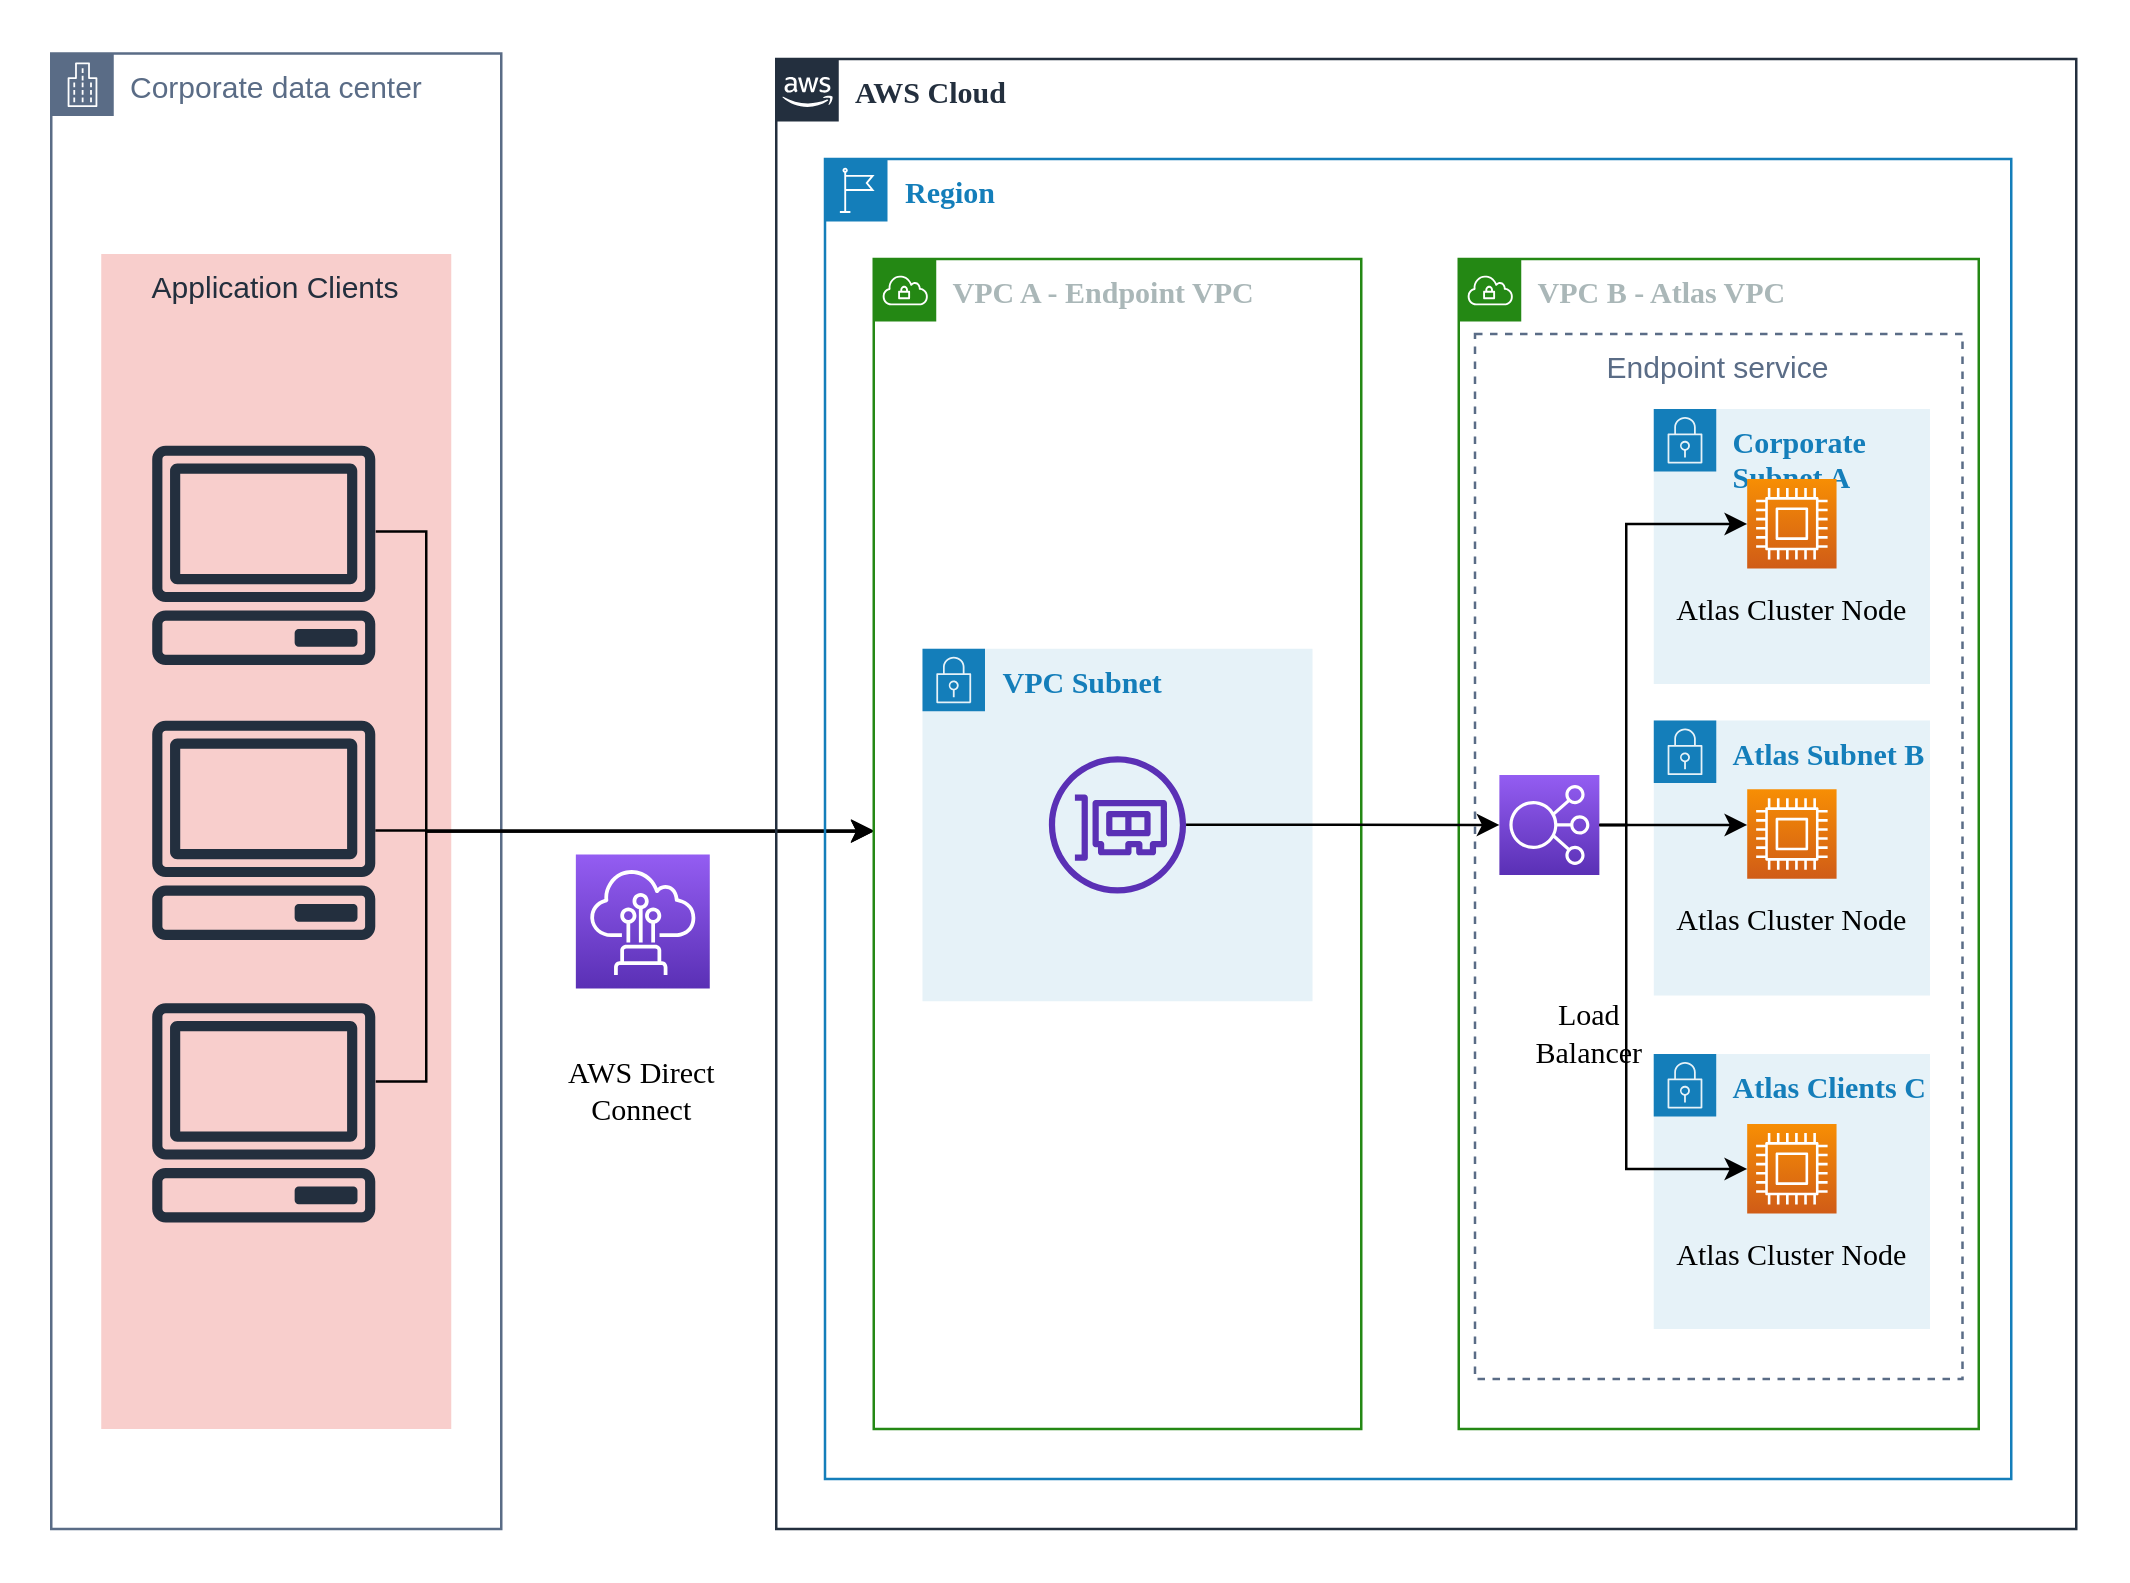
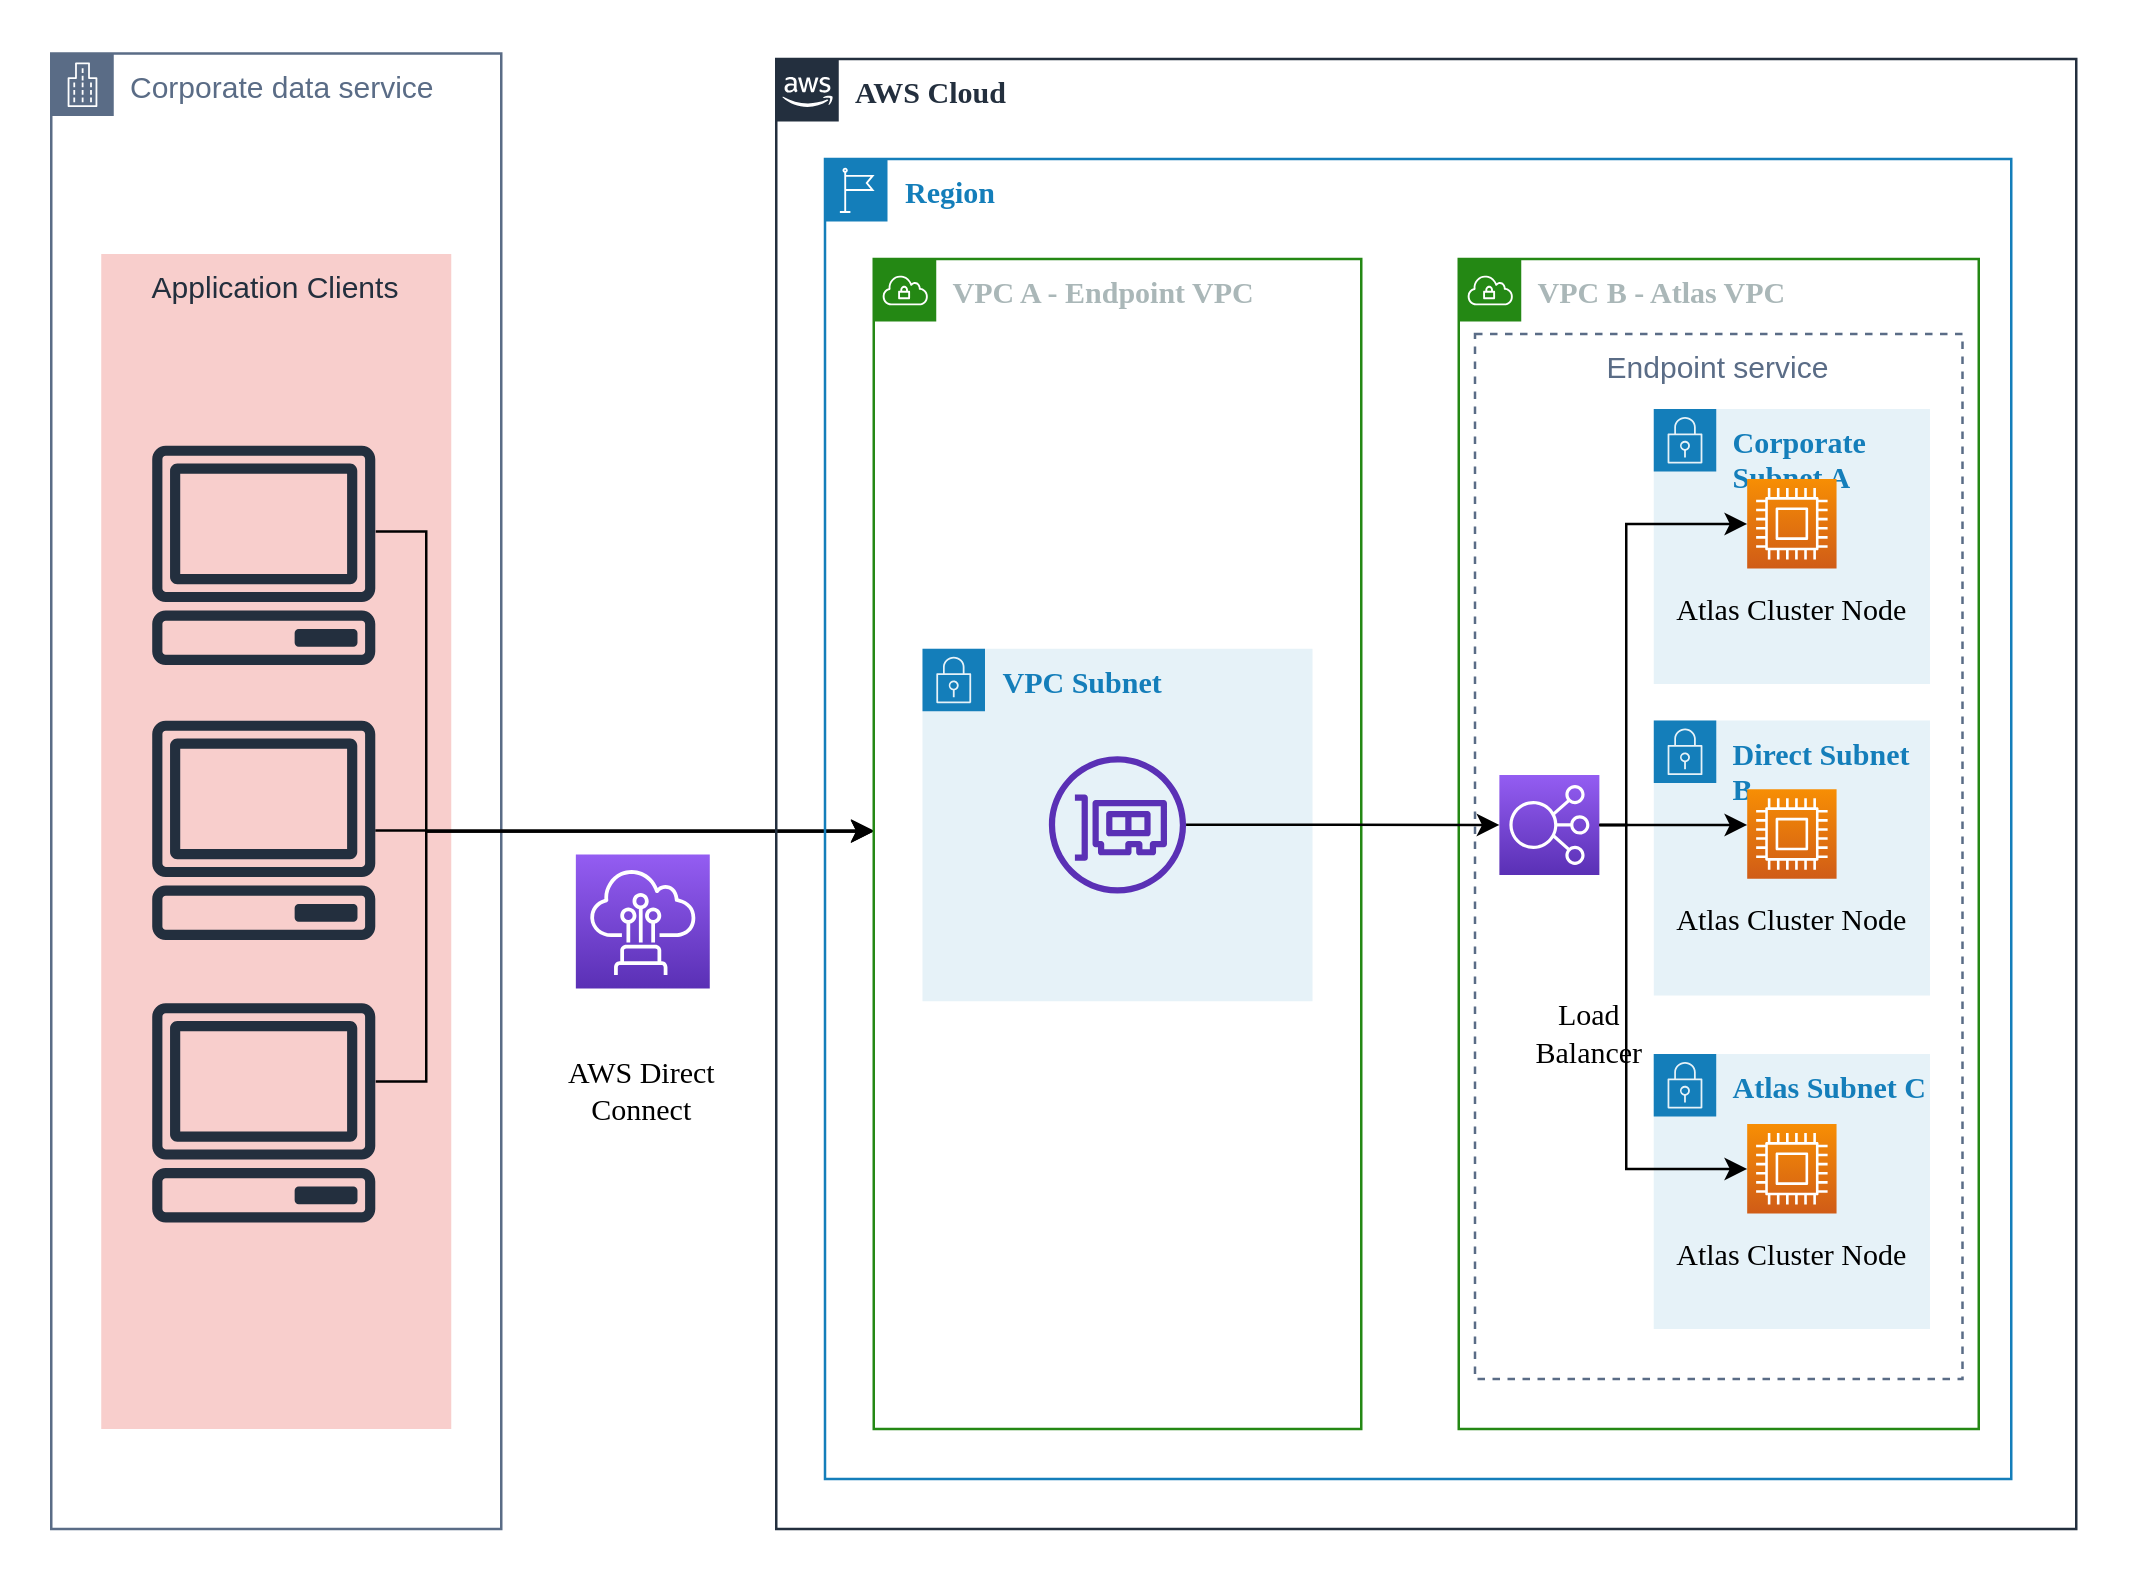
(300, 89) -> (304, 89)
(1833, 775) -> (1833, 775)
(1833, 1107) -> (1833, 1107)
